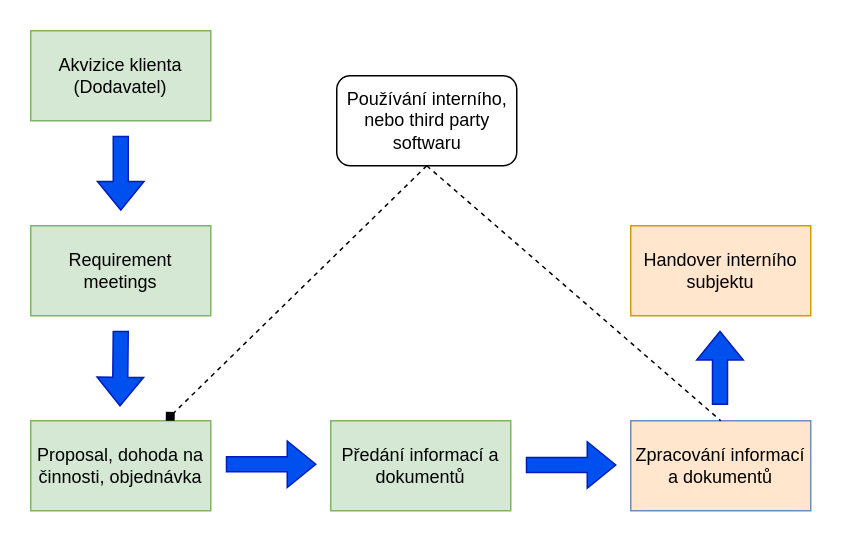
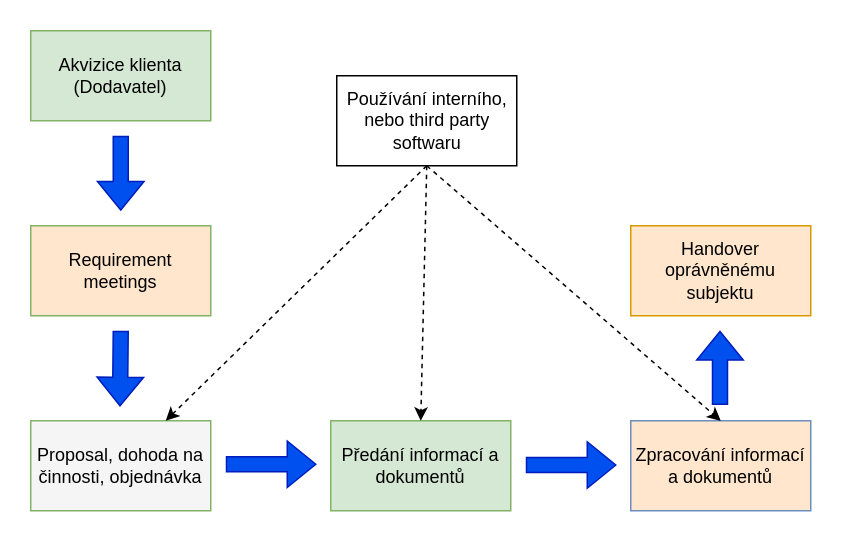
(427, 121) -> (427, 121)
(121, 271) -> (121, 271)
(721, 271) -> (721, 271)
none -> (424, 290)
(175, 412) -> (174, 413)
(715, 416) -> (712, 413)
(121, 466) -> (121, 466)
